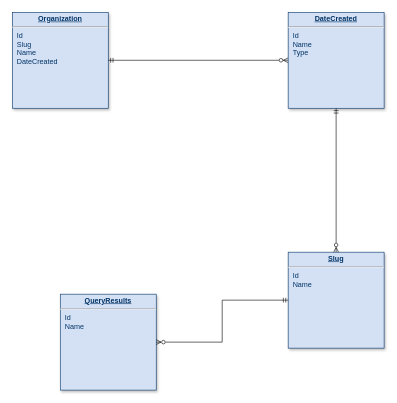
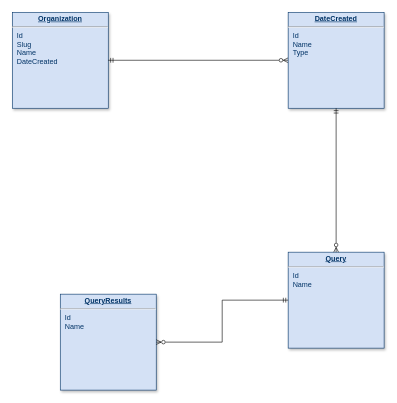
(296, 265) -> (298, 265)
